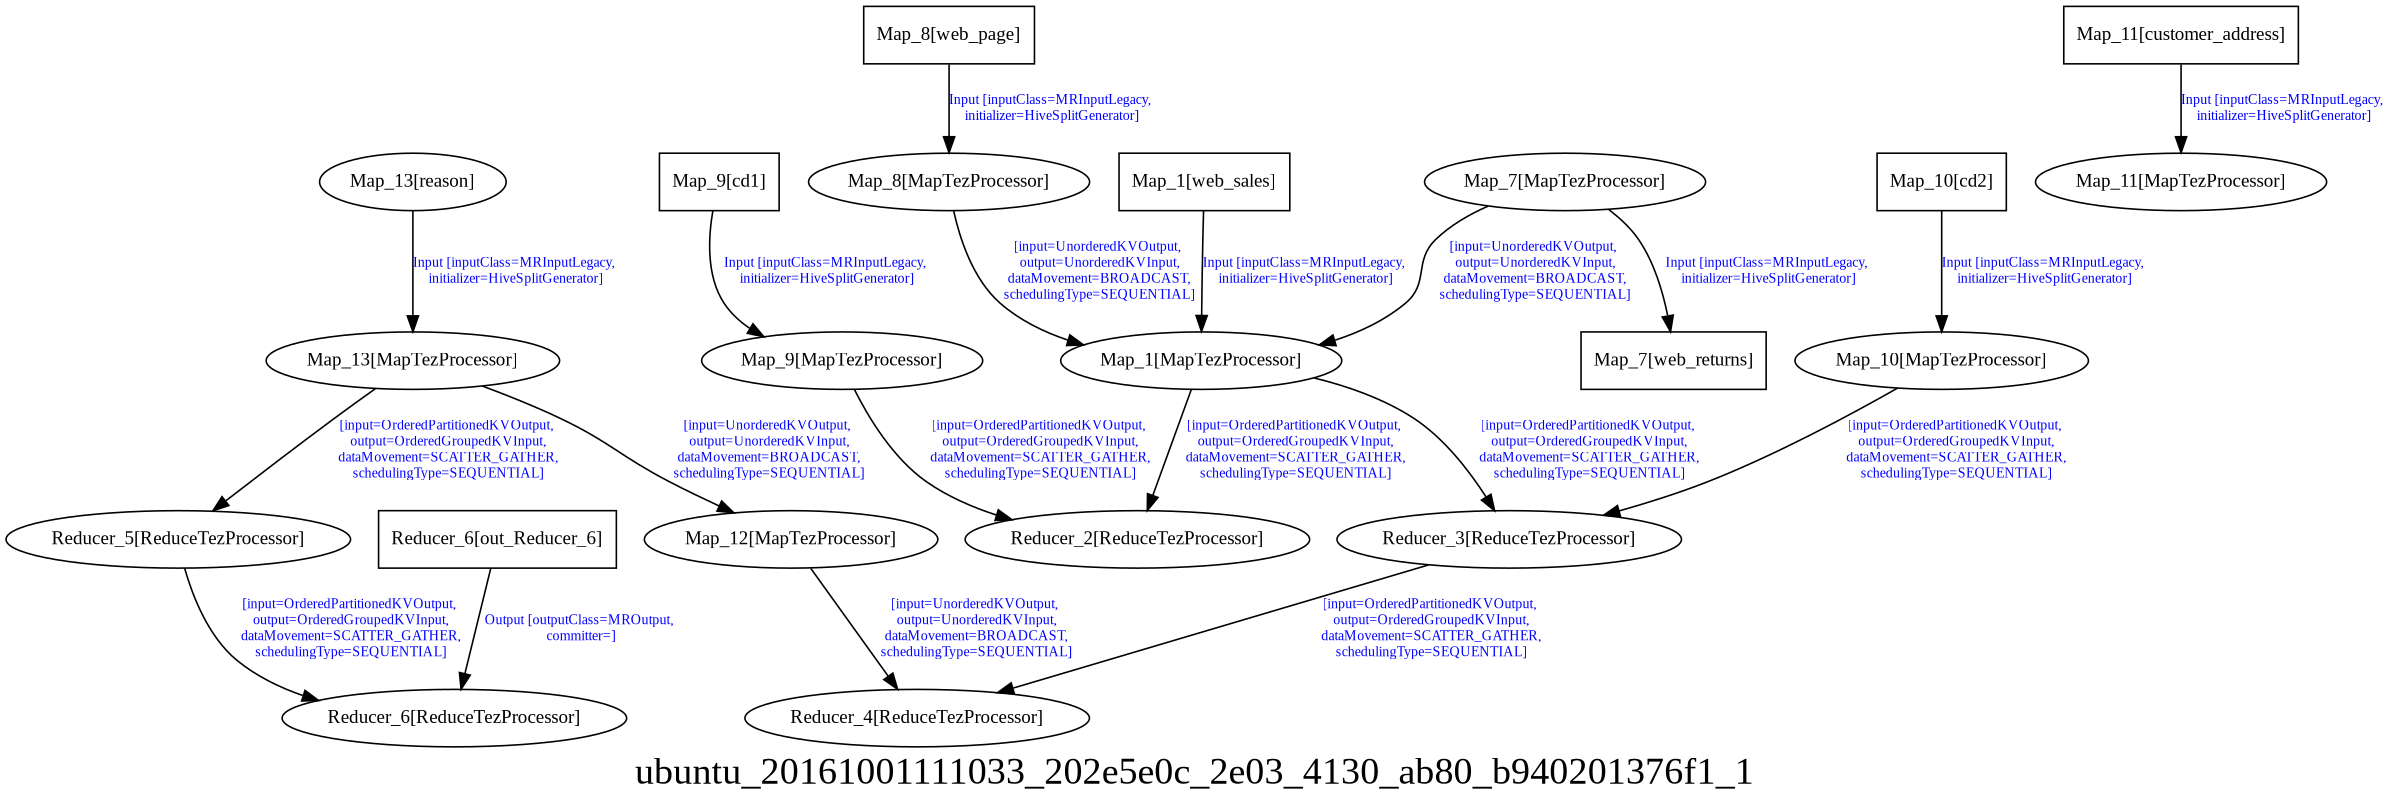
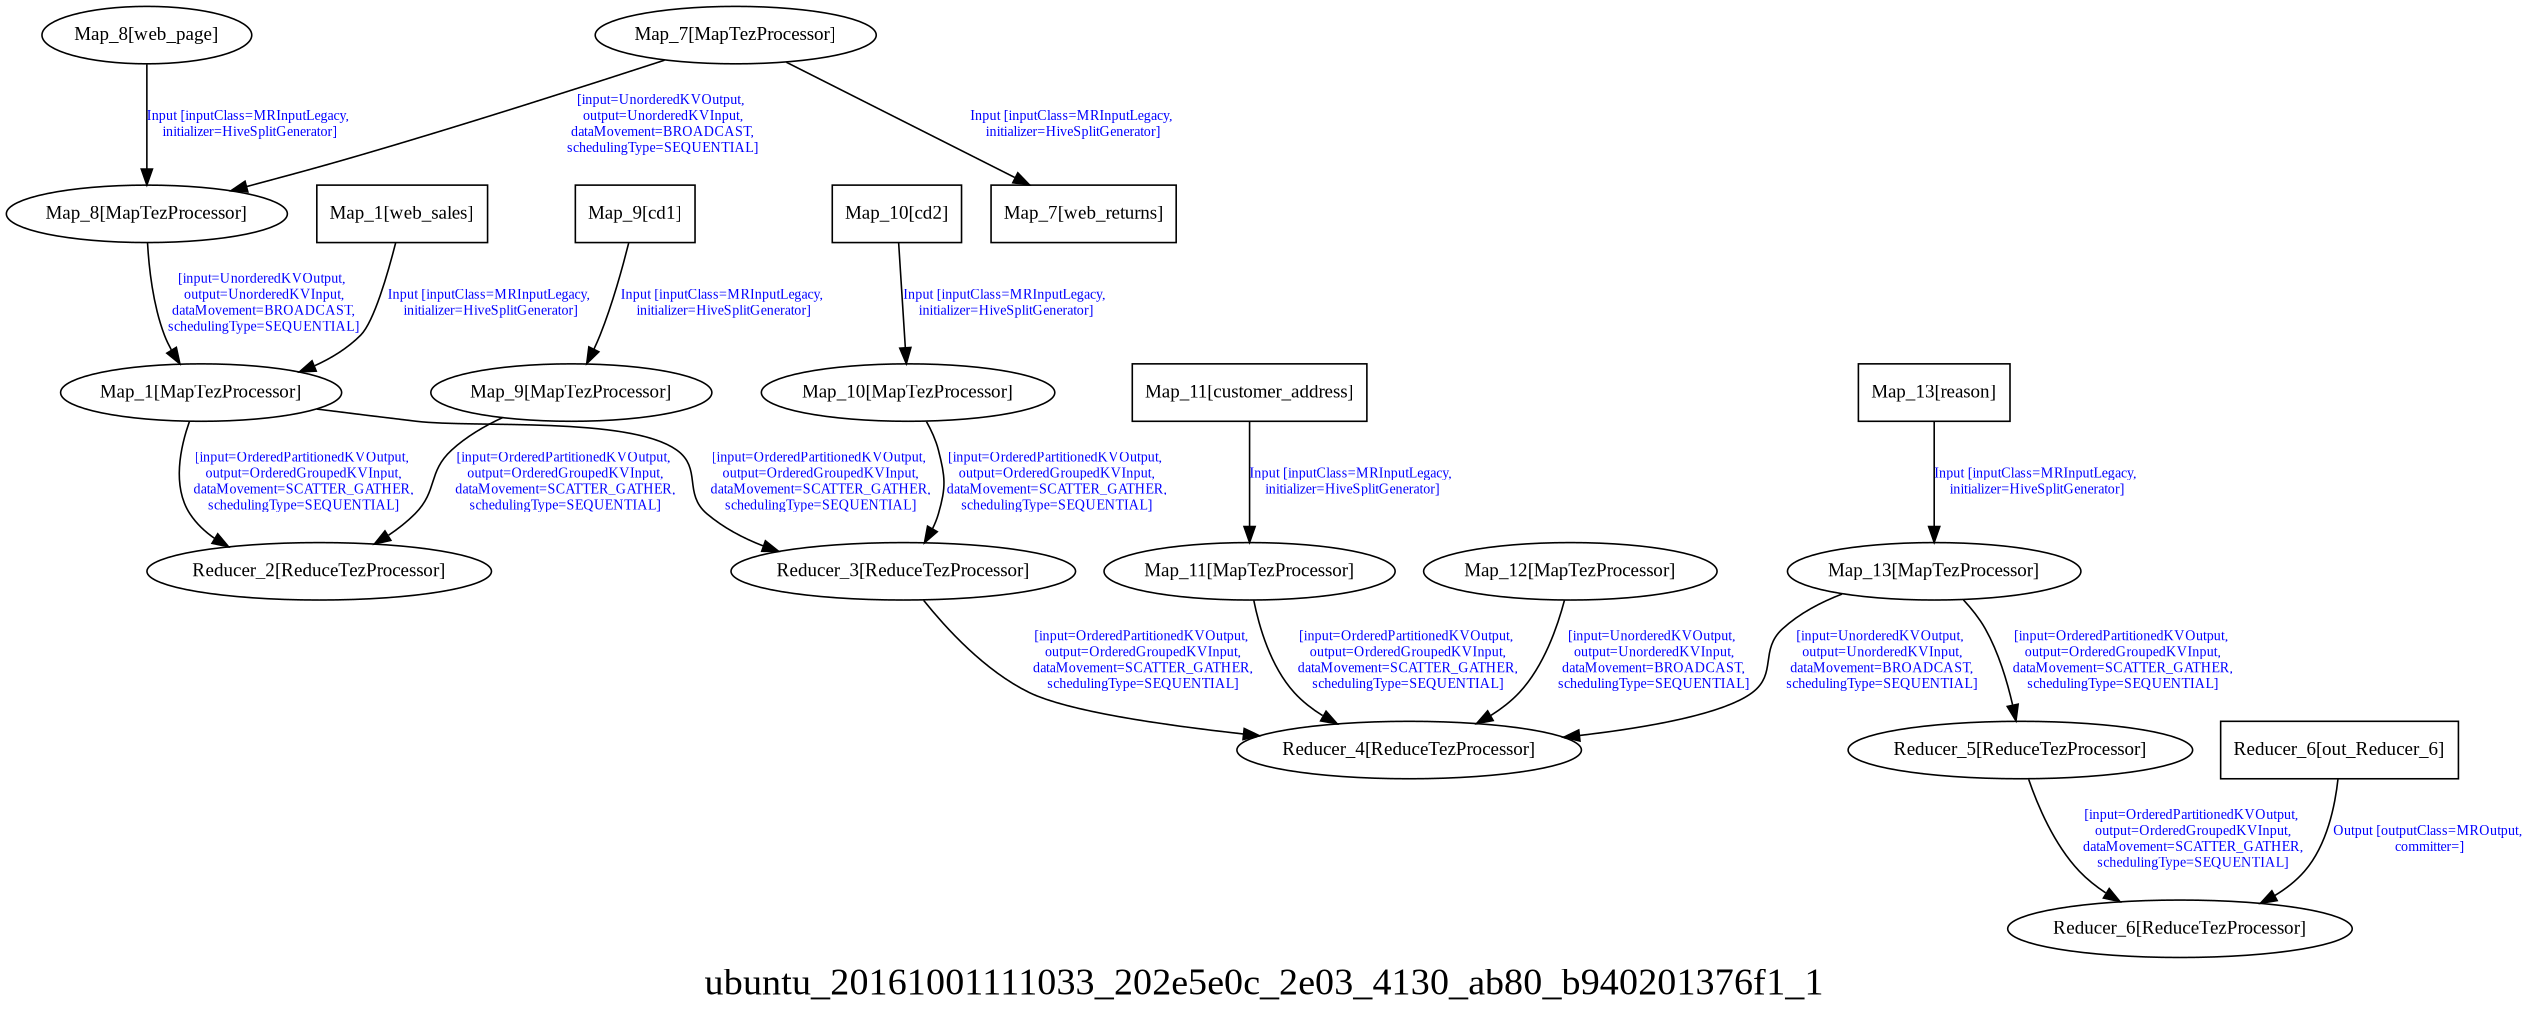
(949, 35) -> (147, 35)
(413, 182) -> (1934, 393)
(1420, 281) -> (456, 126)
(603, 442) -> (1736, 702)
none -> (1276, 666)
